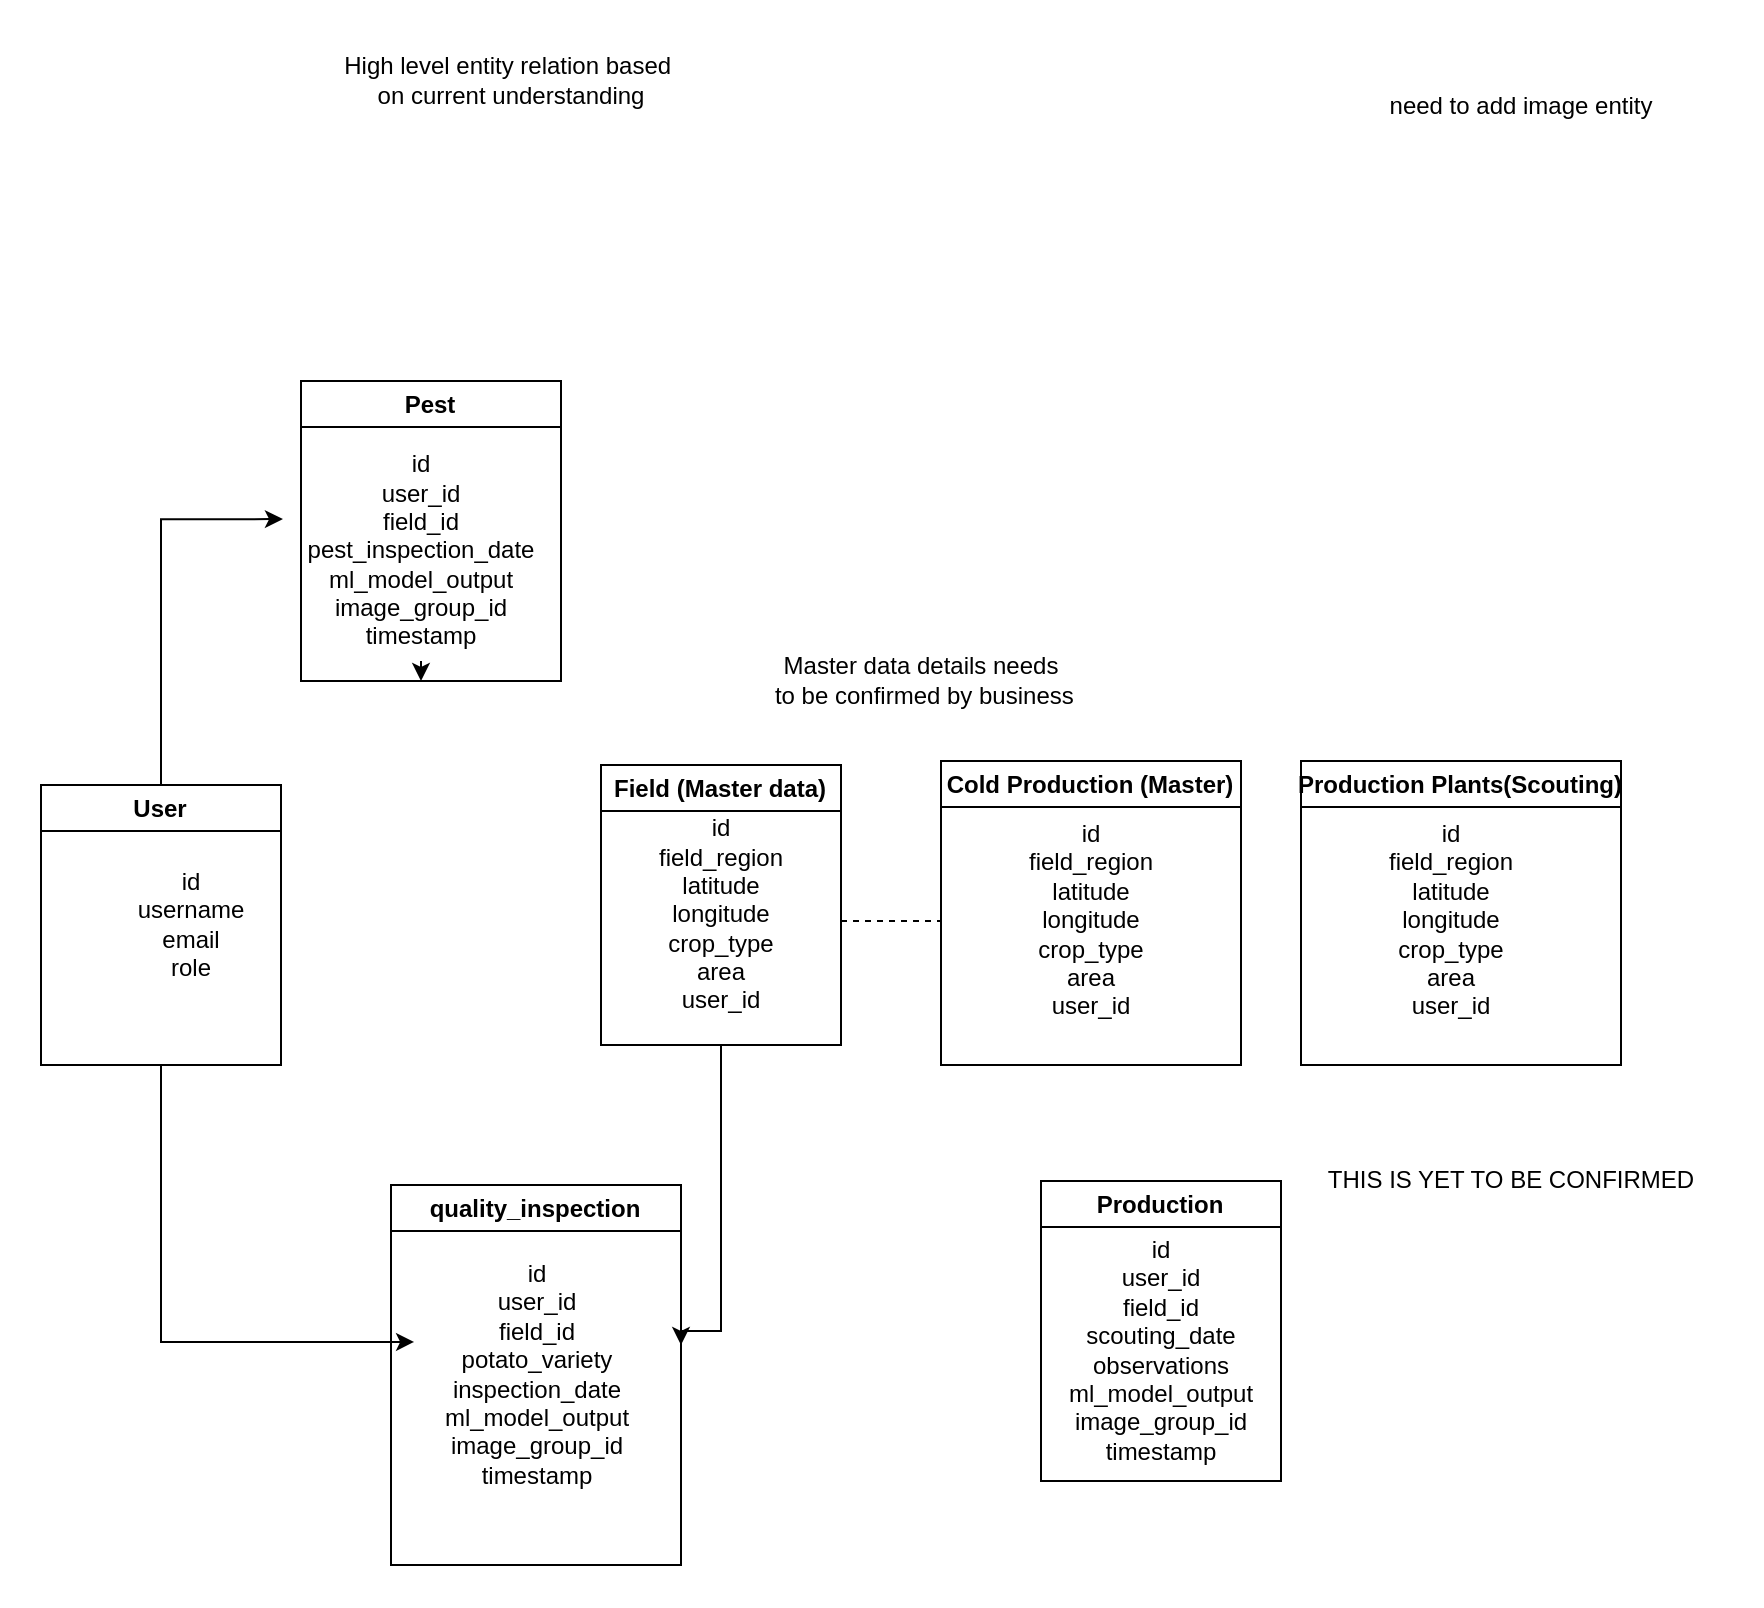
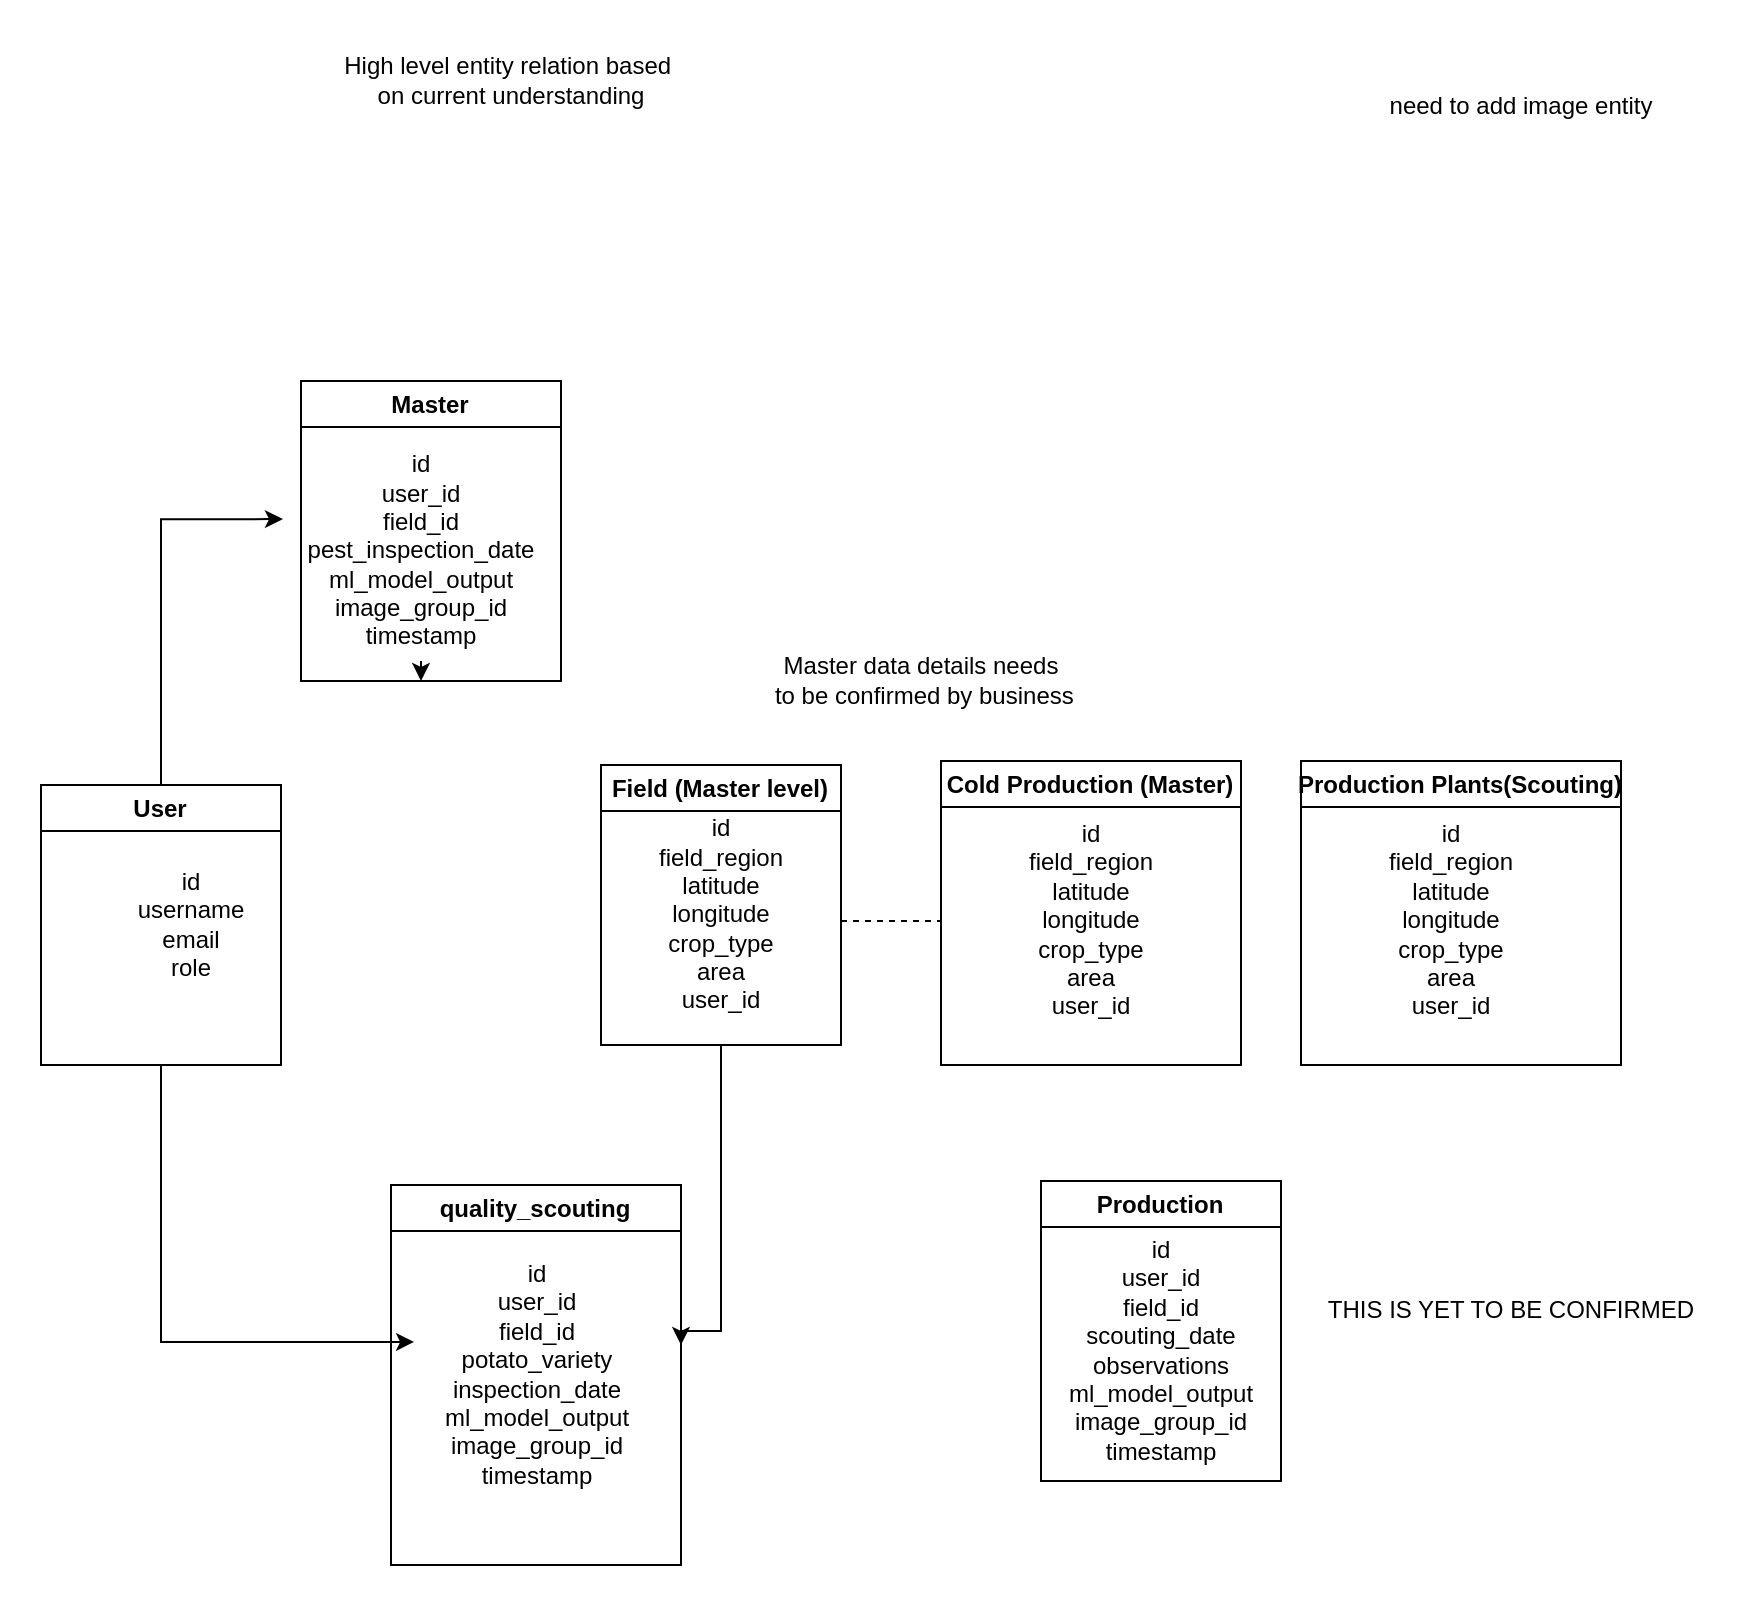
(430, 405) -> (430, 405)
(720, 789) -> (720, 789)
(1511, 1181) -> (1511, 1311)
(535, 1209) -> (535, 1209)
